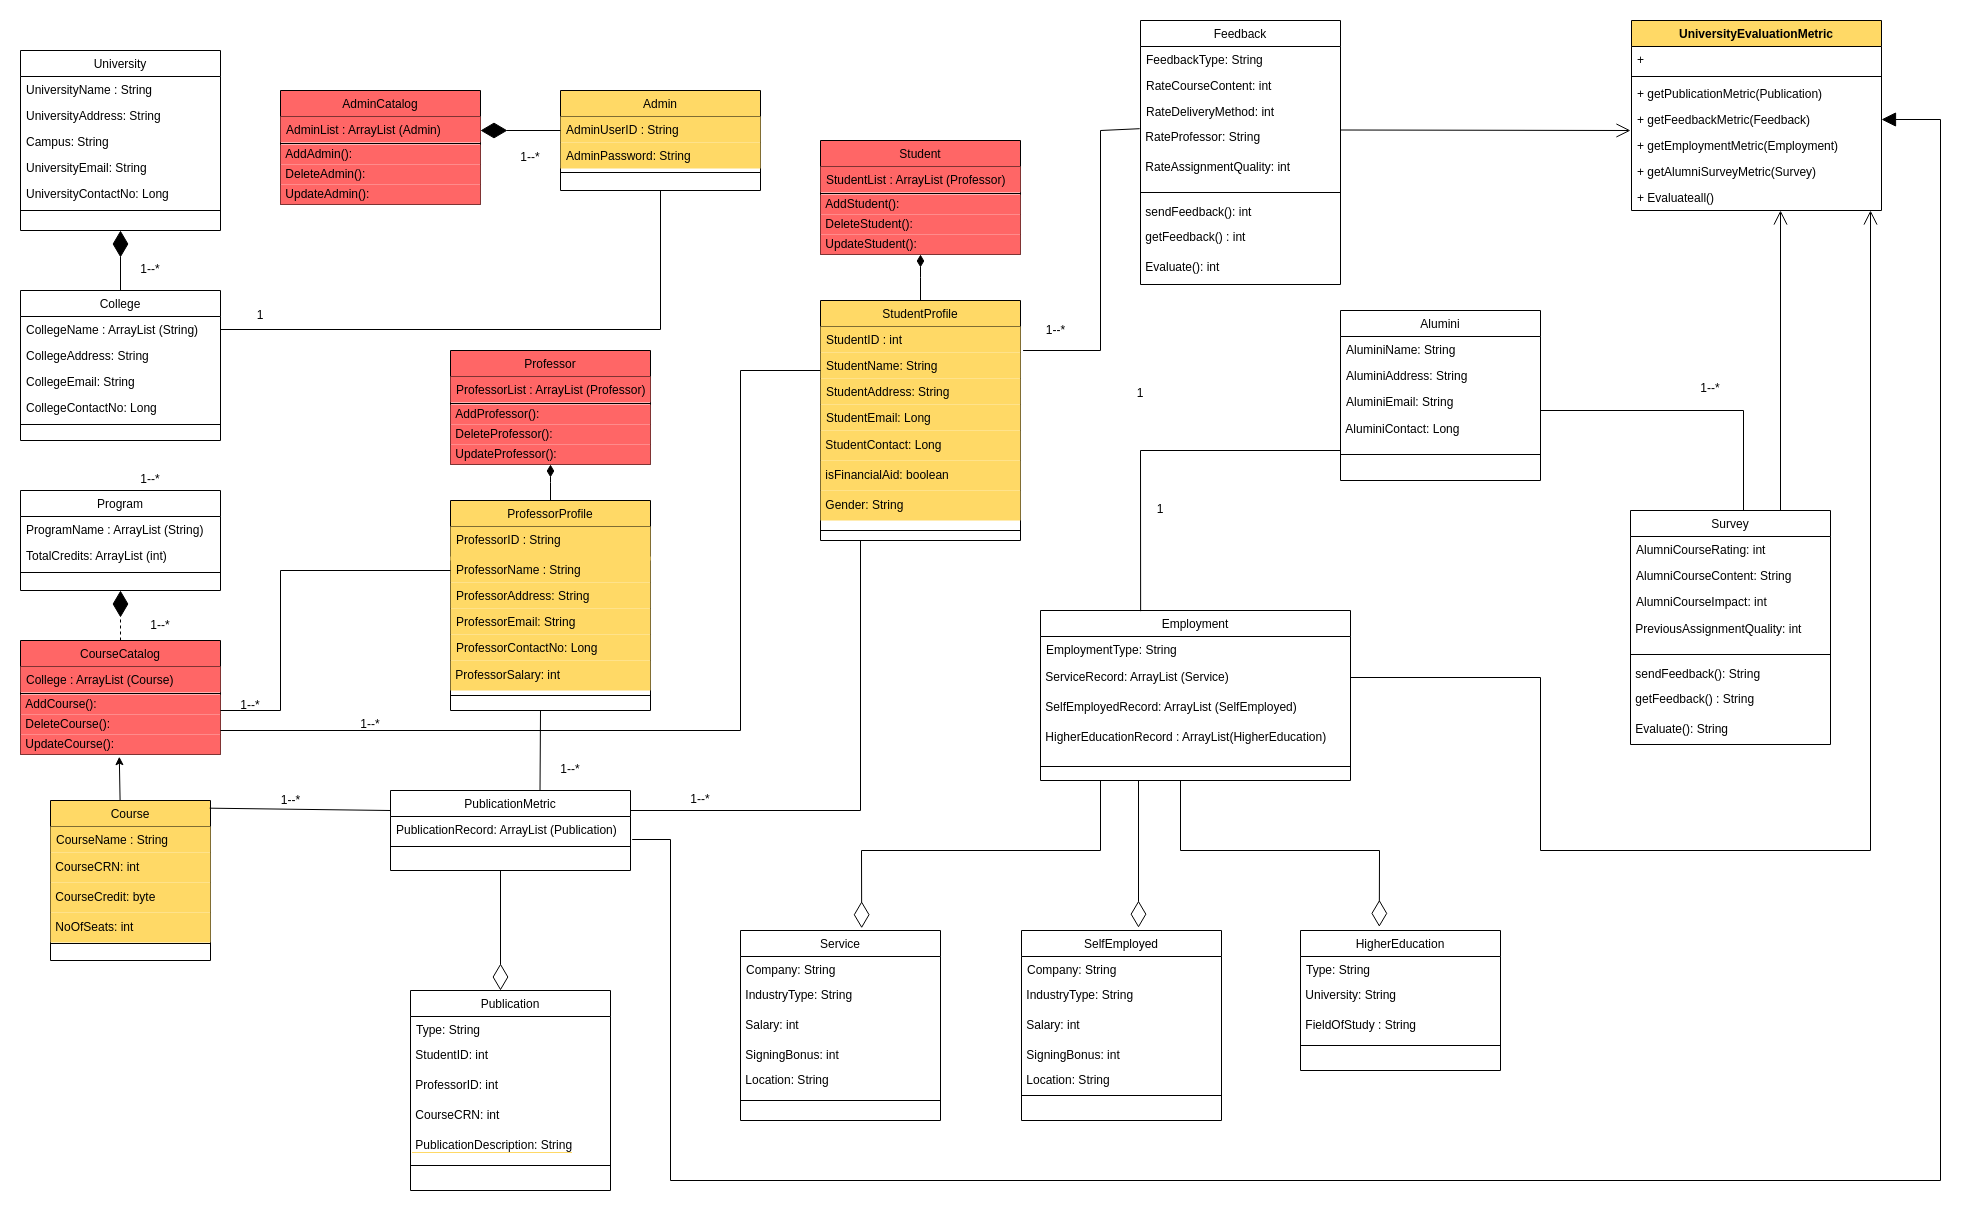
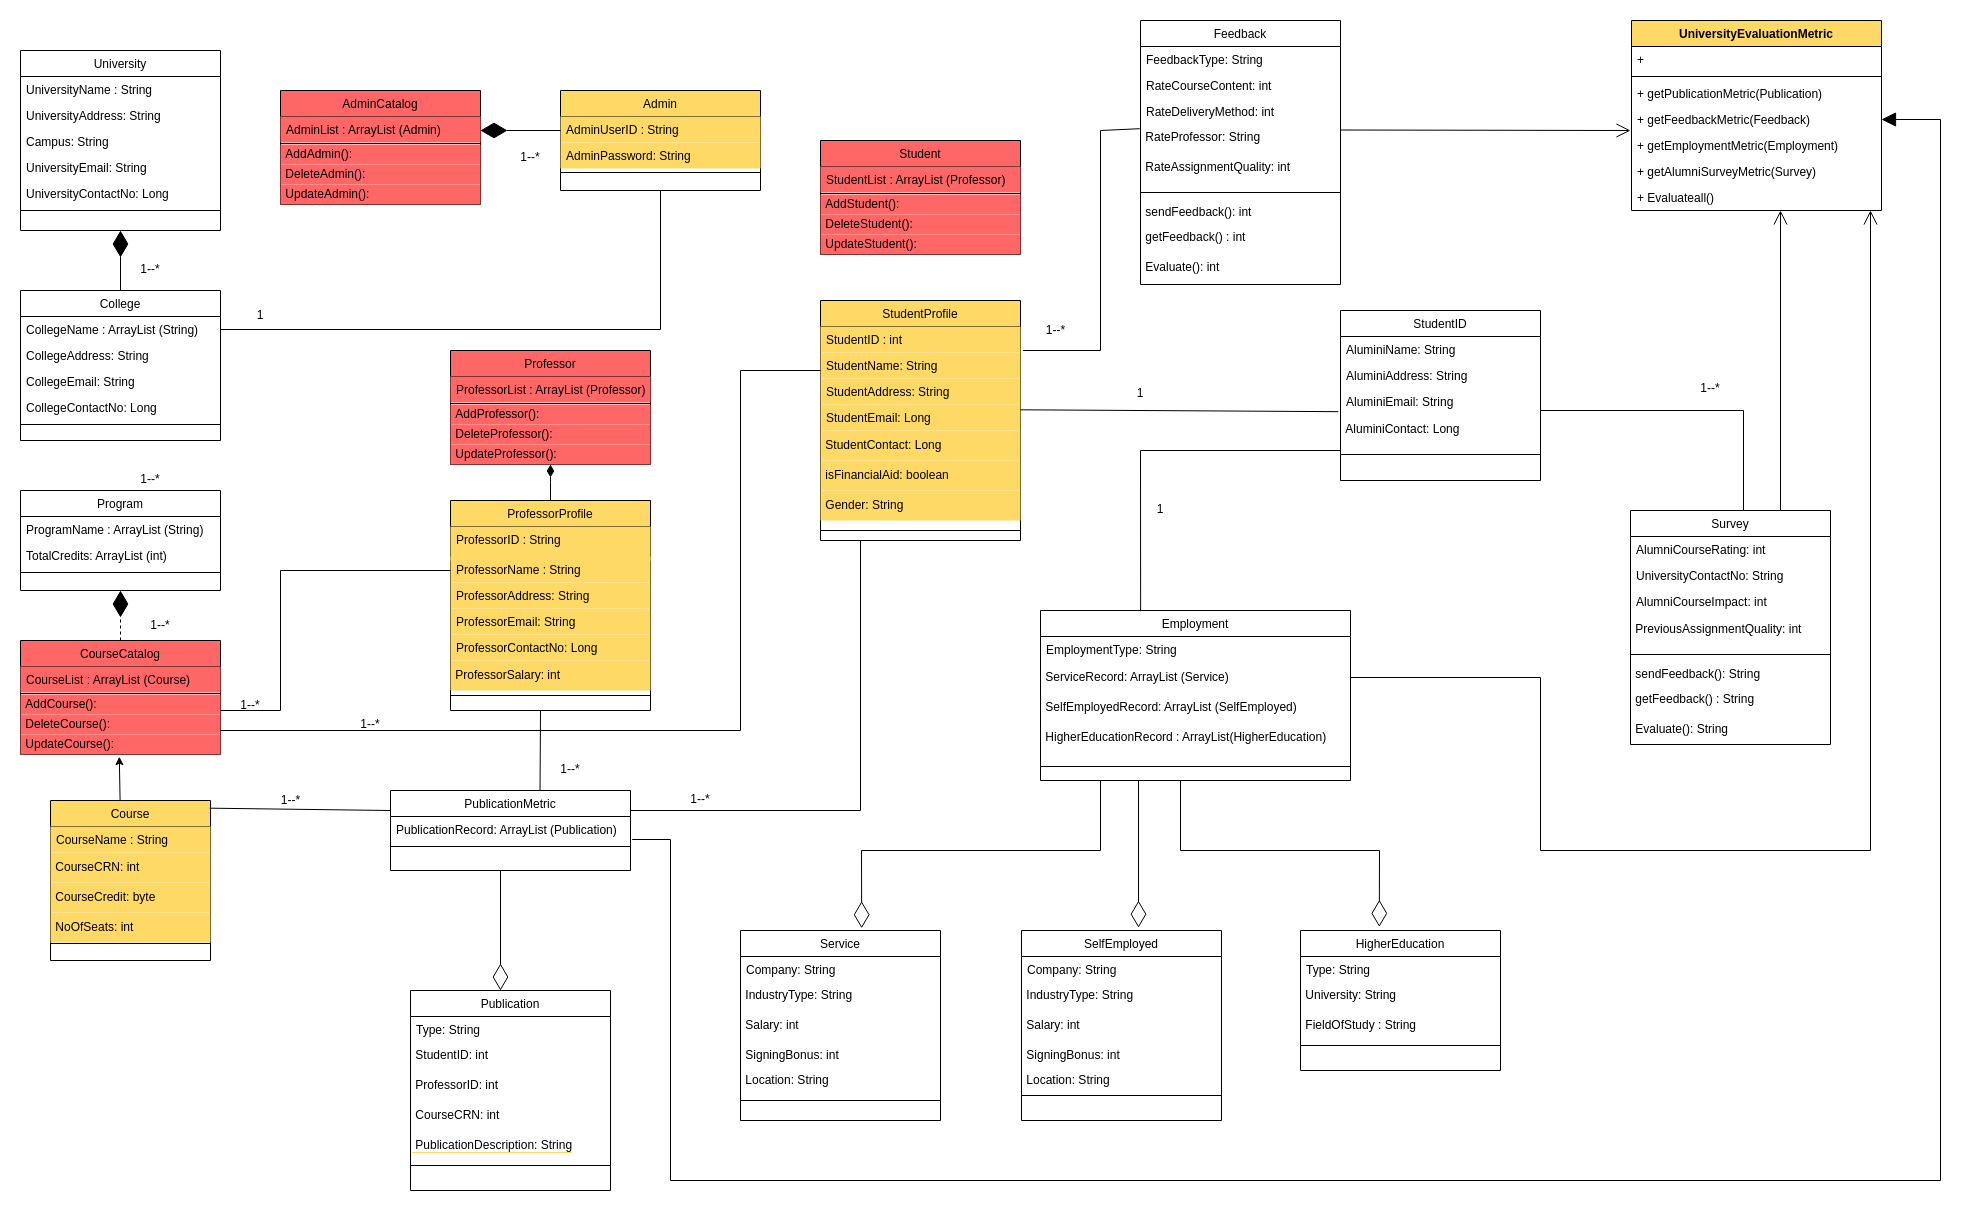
(921, 284) -> none
(1440, 324) -> (1440, 324)
none -> (1180, 411)
(1719, 576) -> (1719, 576)
(109, 680) -> (121, 680)
